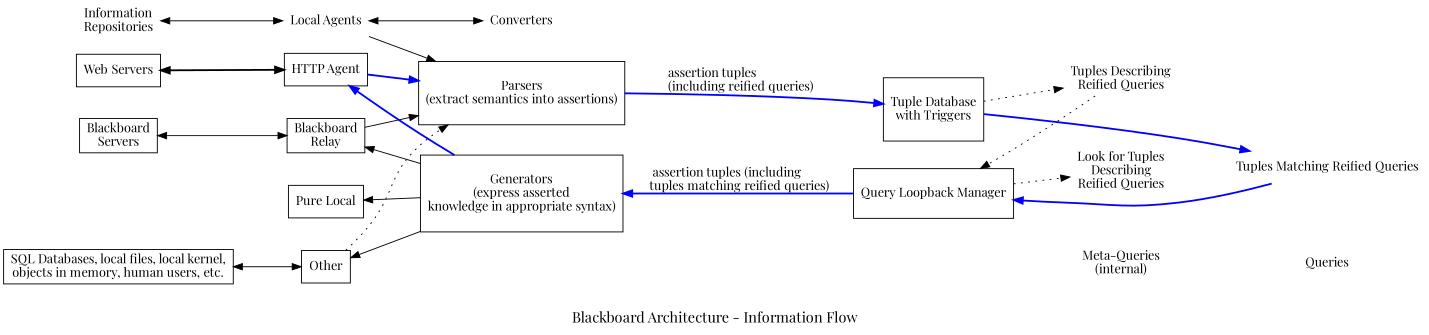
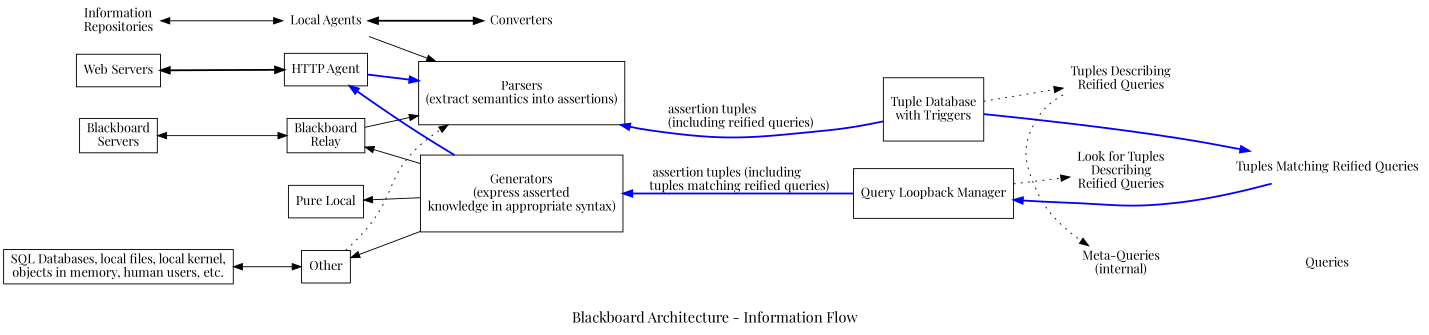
(426, 21) -> (426, 21)
(749, 96) -> (757, 137)
(1042, 131) -> (1029, 170)
